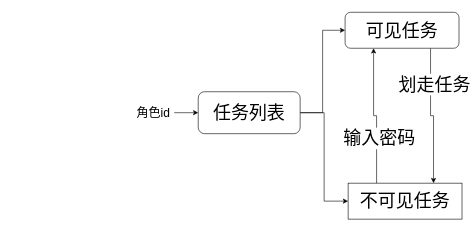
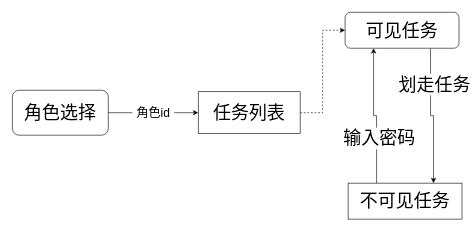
(323, 61) -> (323, 61)
none -> (60, 113)
none -> (120, 113)
(249, 113) -> (249, 113)
(342, 201) -> none
